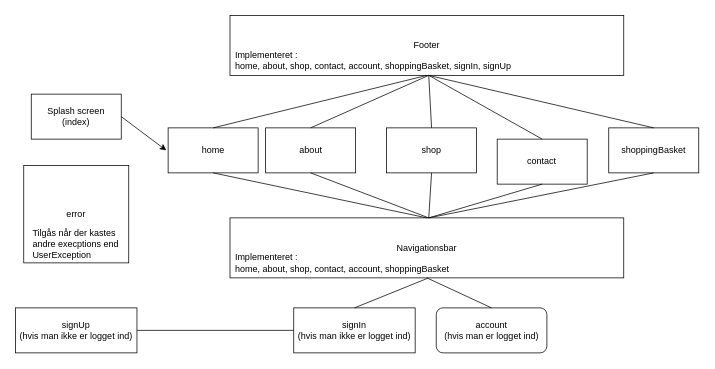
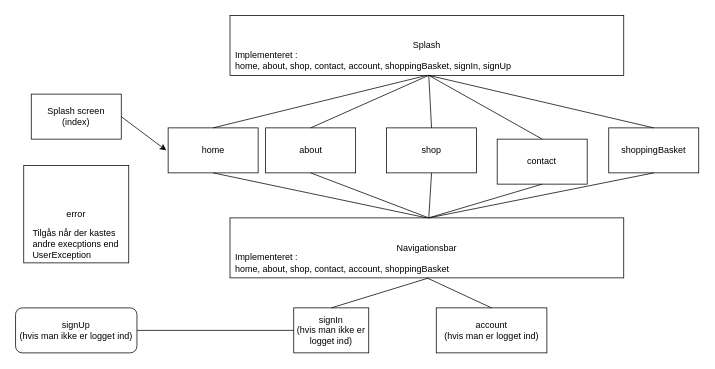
(427, 45) -> (427, 45)
(76, 330) -> (76, 330)
(354, 330) -> (331, 330)
(491, 330) -> (491, 330)
